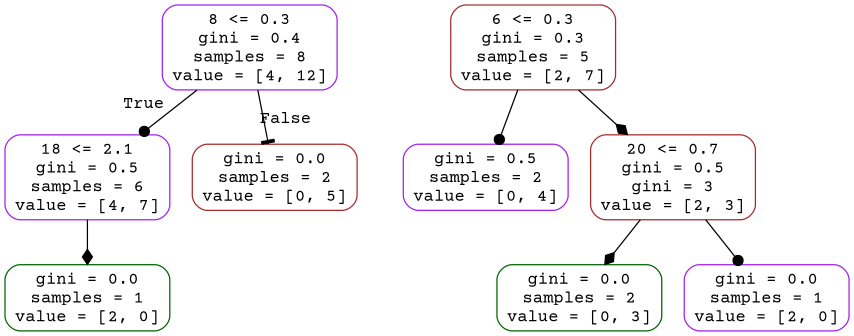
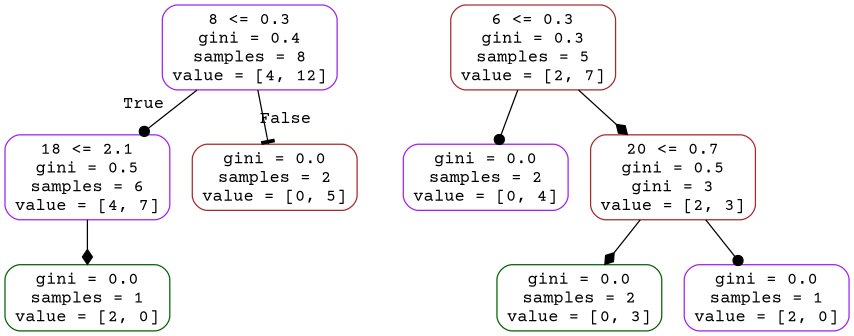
(486, 177) -> (486, 177)
